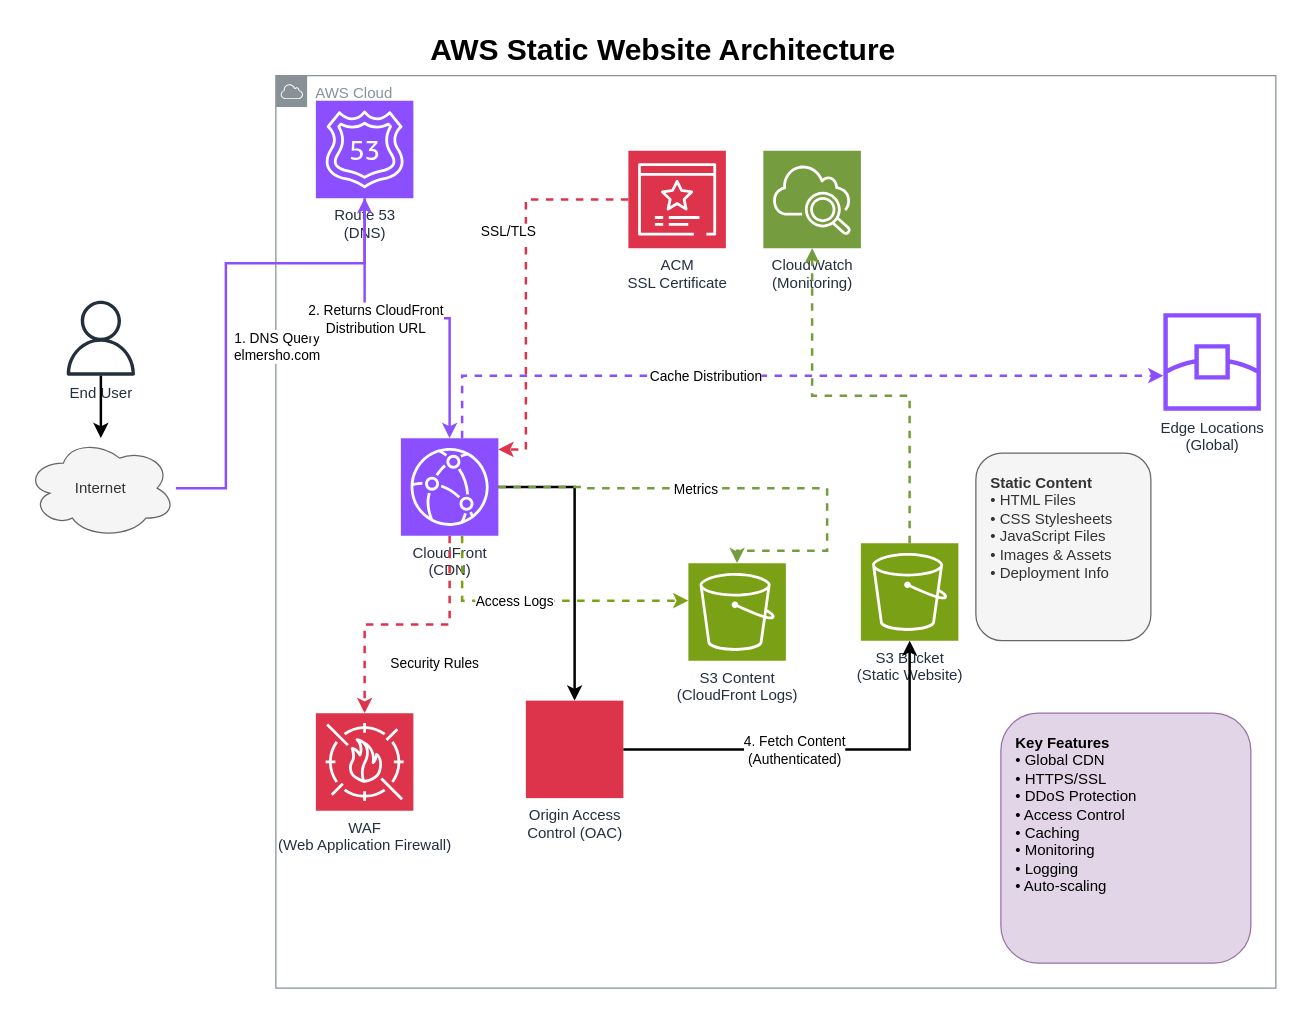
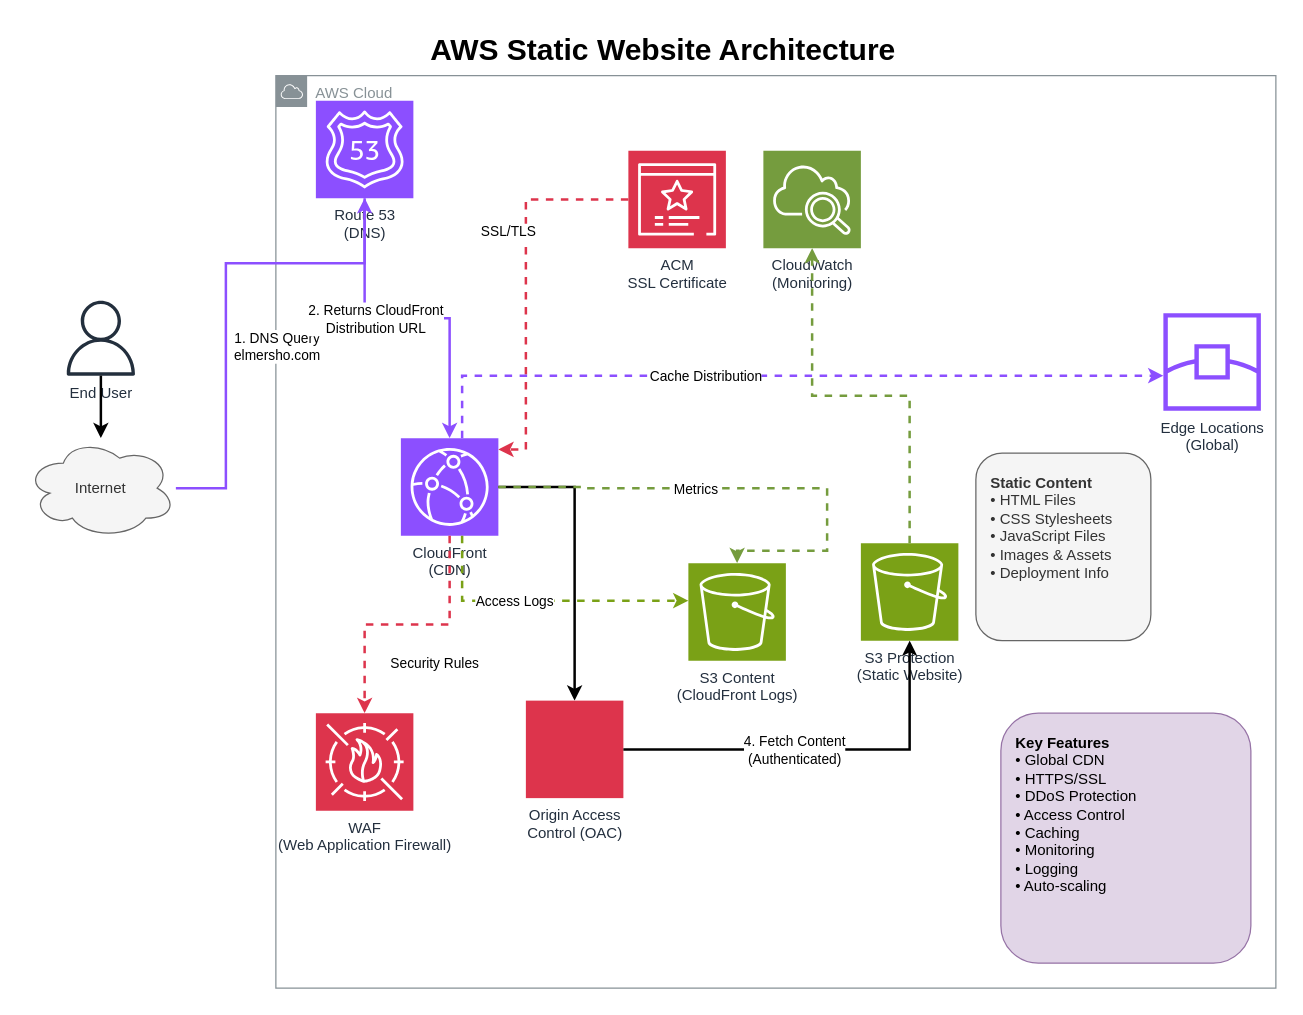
(910, 667) -> (910, 667)
